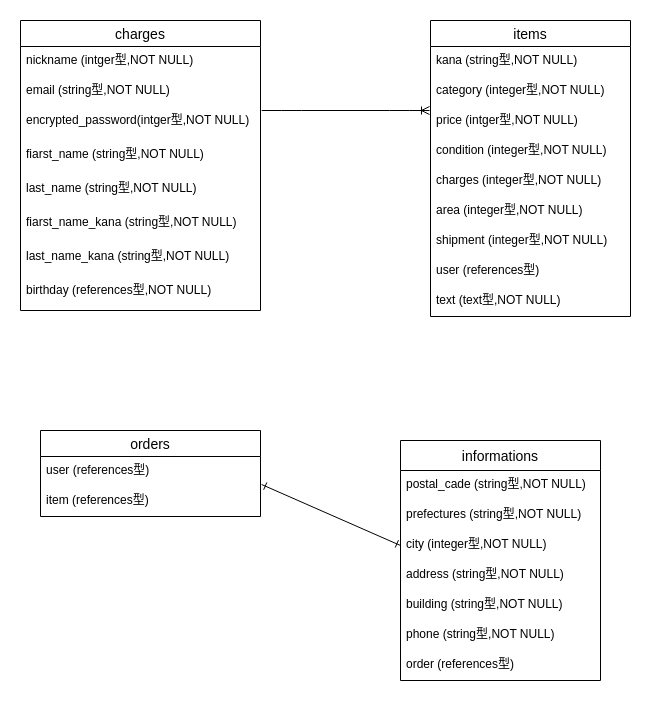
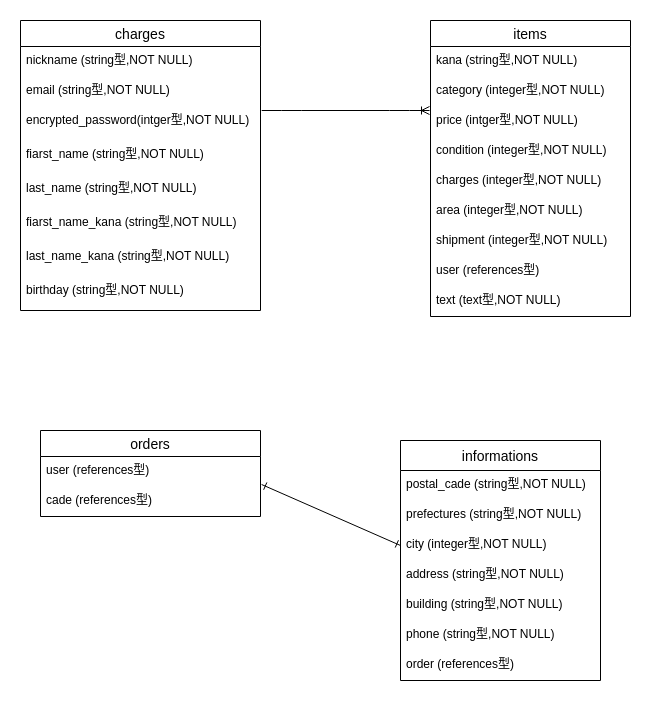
(112, 60) -> (112, 60)
(128, 290) -> (113, 290)
(106, 500) -> (108, 500)
